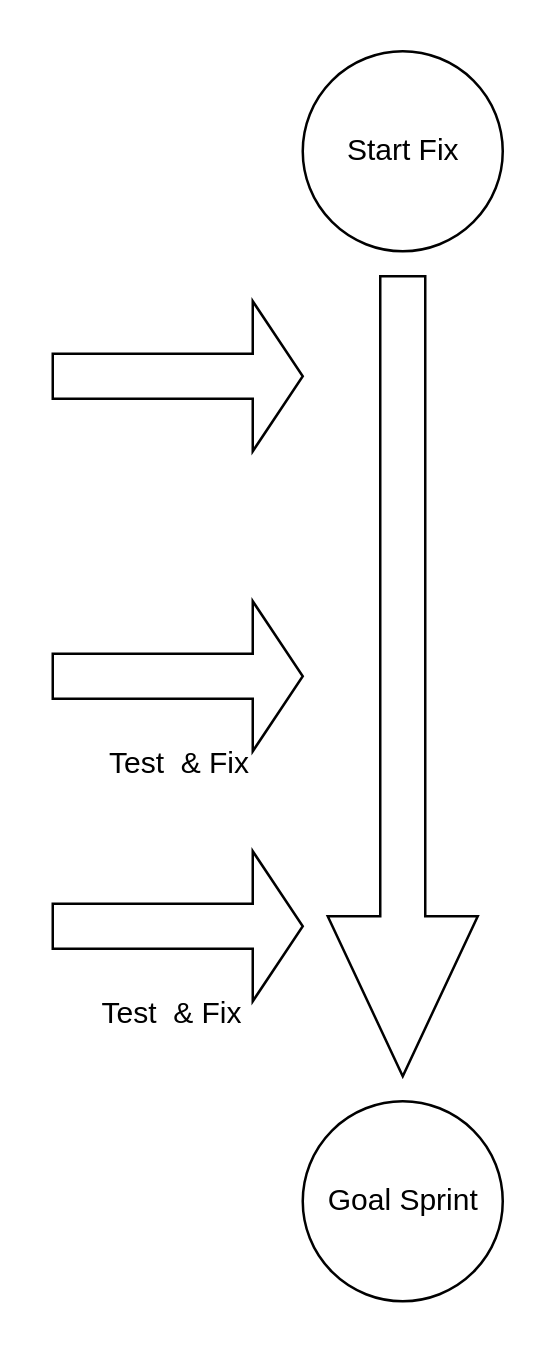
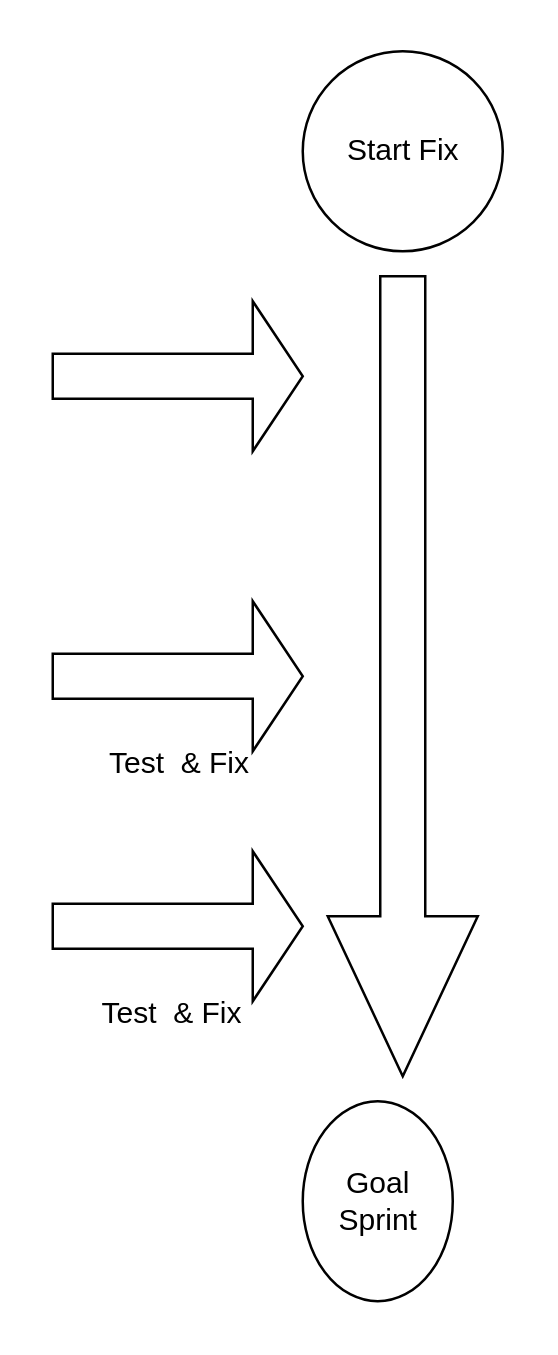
(403, 1201) -> (378, 1201)
